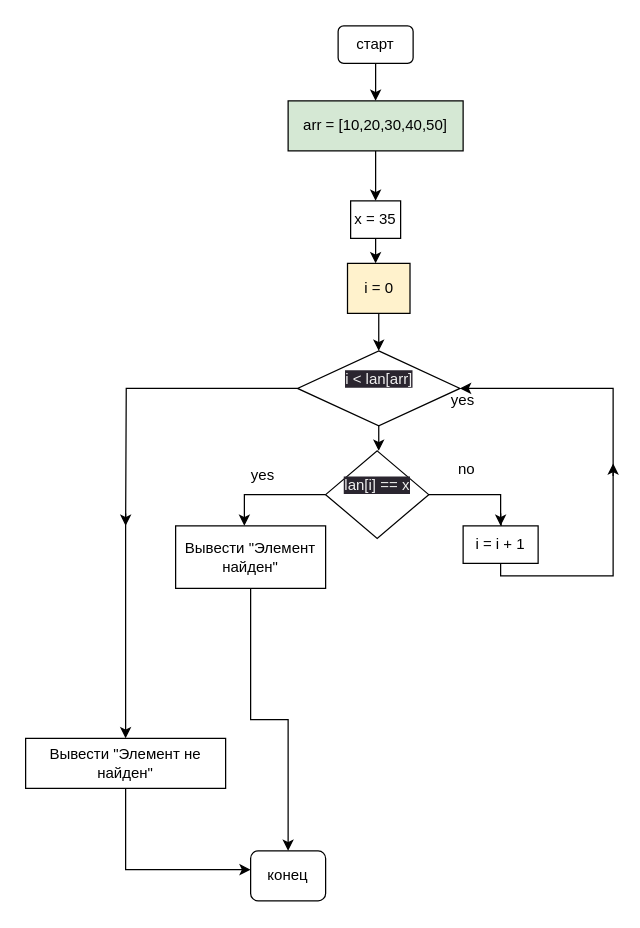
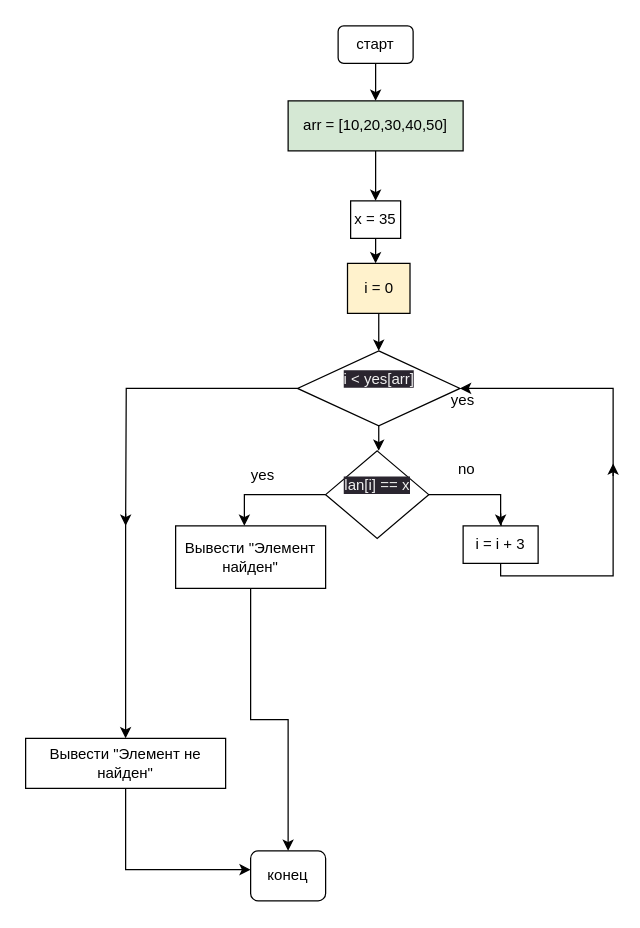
(379, 388) -> (379, 388)
(501, 544) -> (501, 544)
